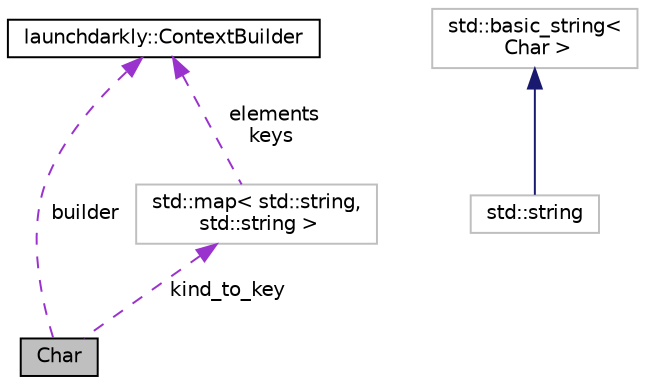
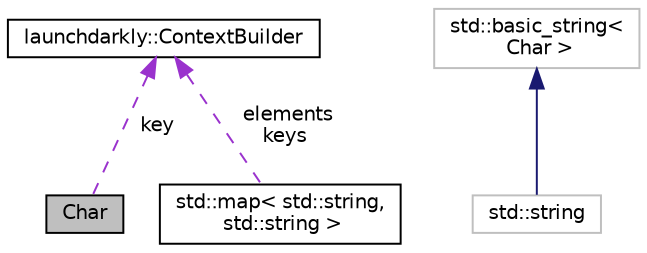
(82, 214) -> (155, 126)
(257, 214) -> (280, 214)
(142, 297) -> none
